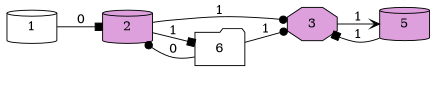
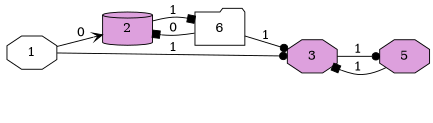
(216, 17) -> (168, 54)
(354, 24) -> (355, 56)
(405, 24) -> (405, 56)
(32, 27) -> (32, 53)
(75, 27) -> (75, 42)
(172, 57) -> (178, 35)
